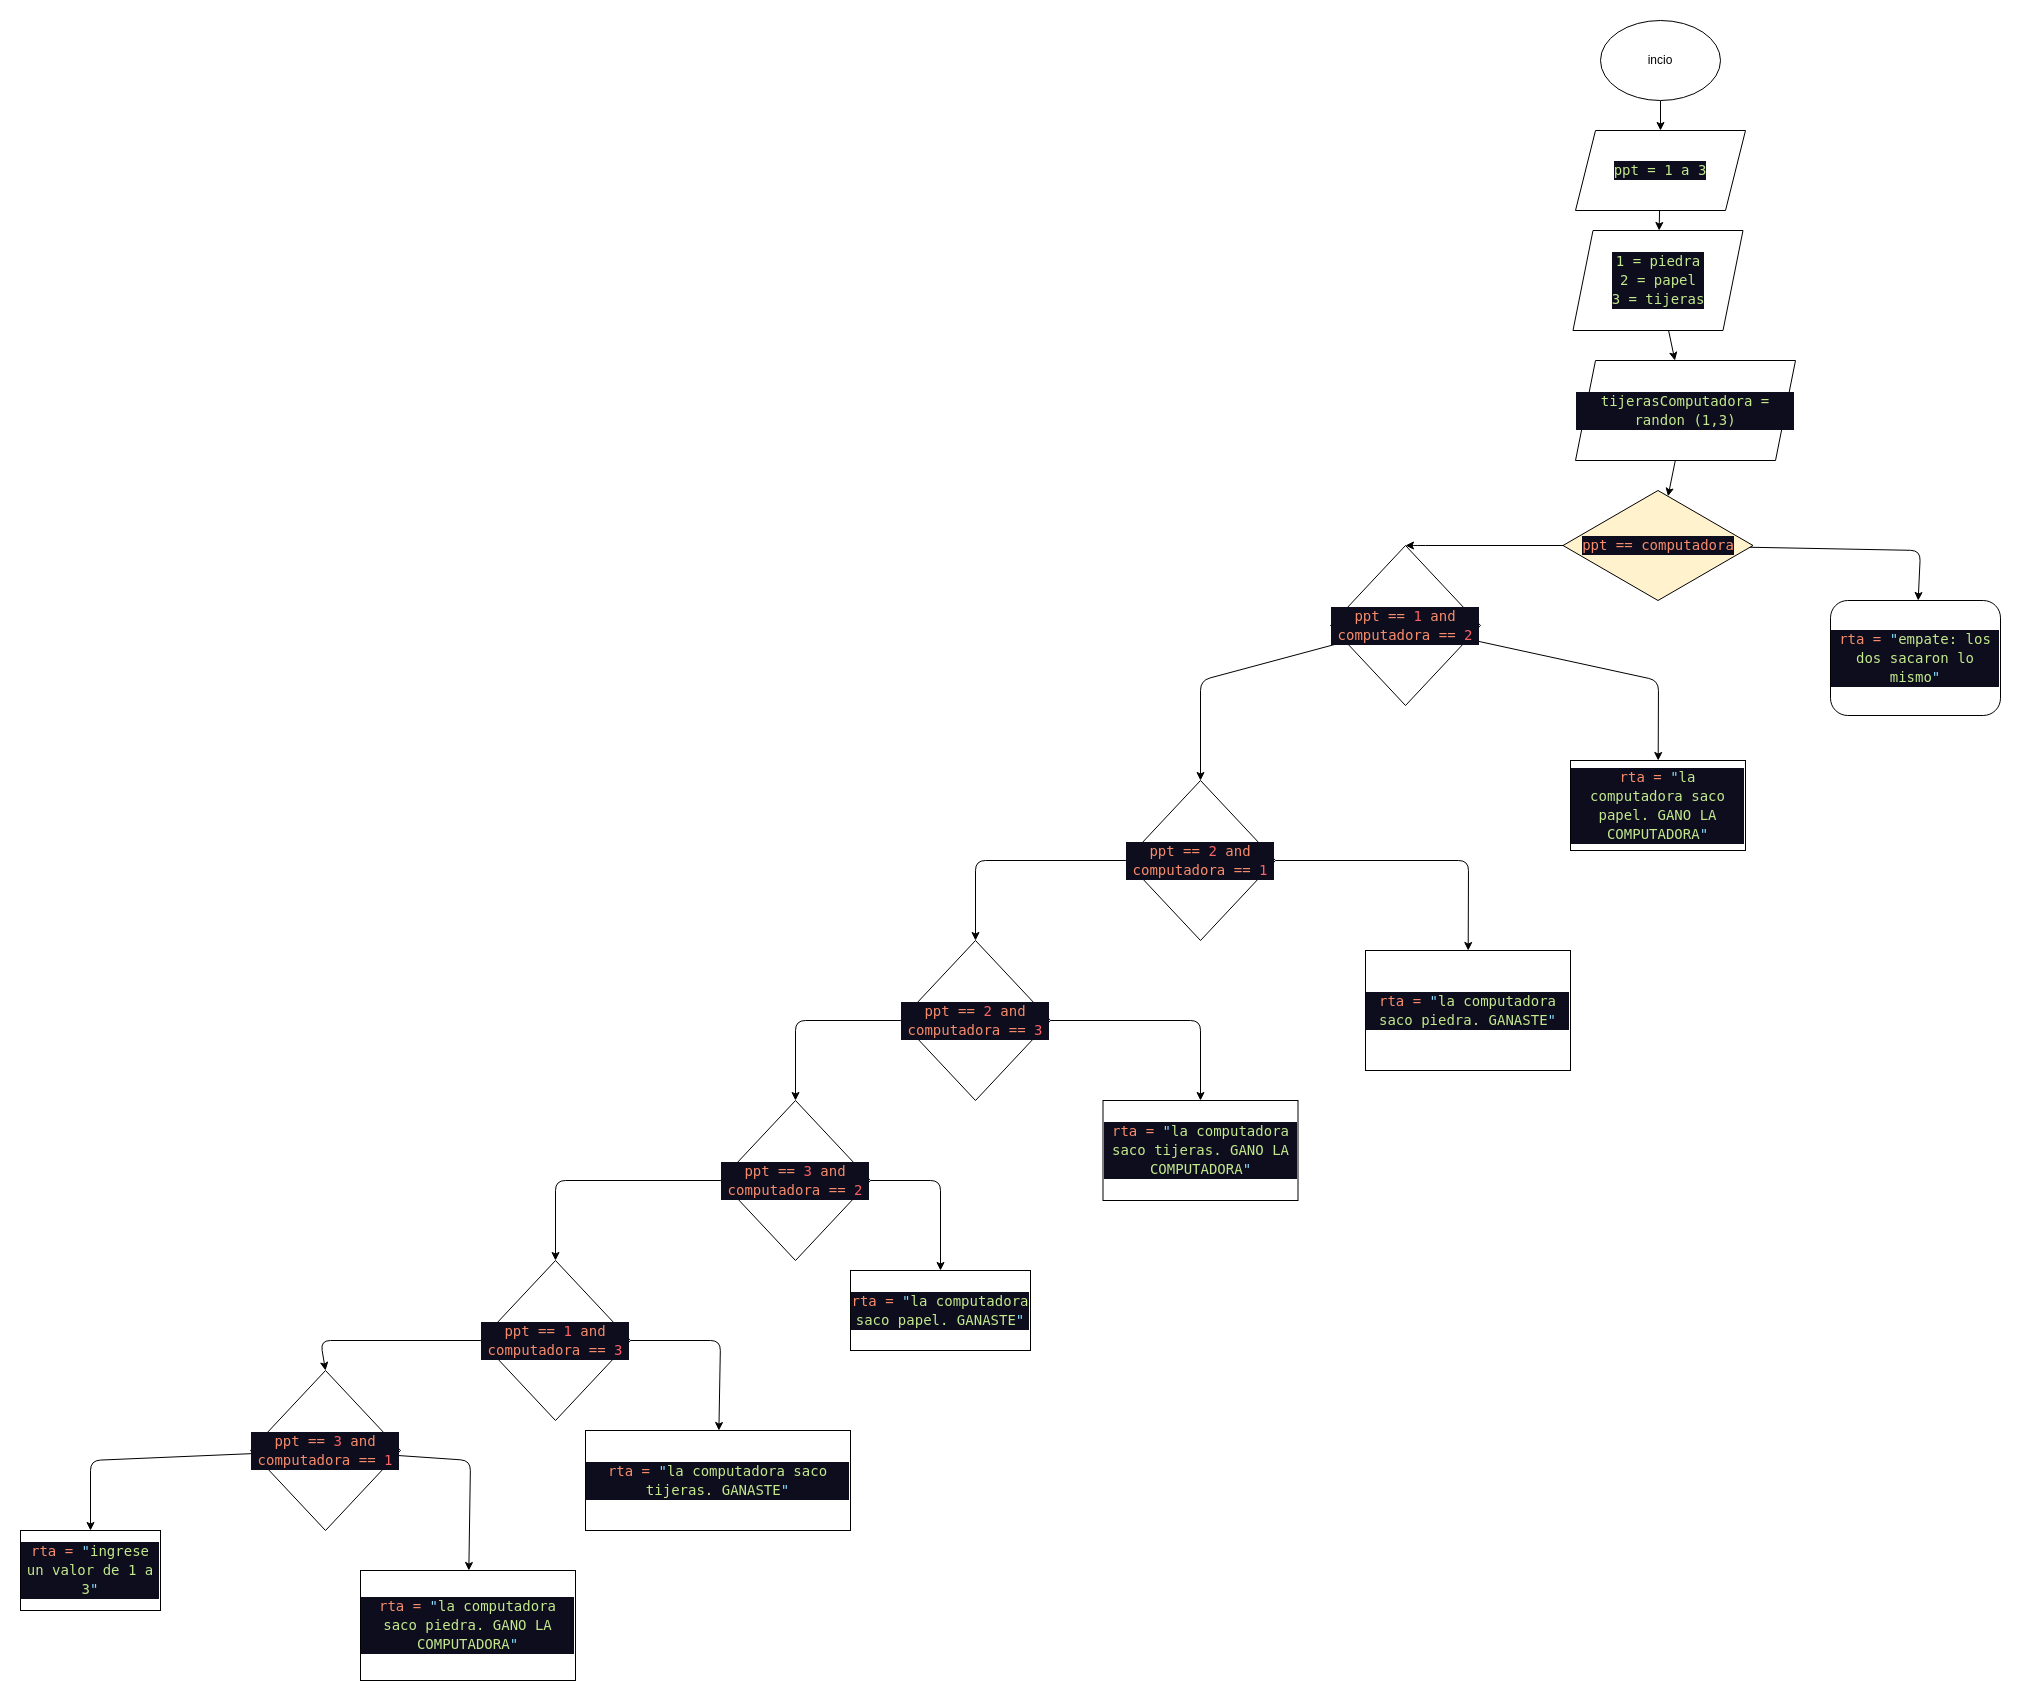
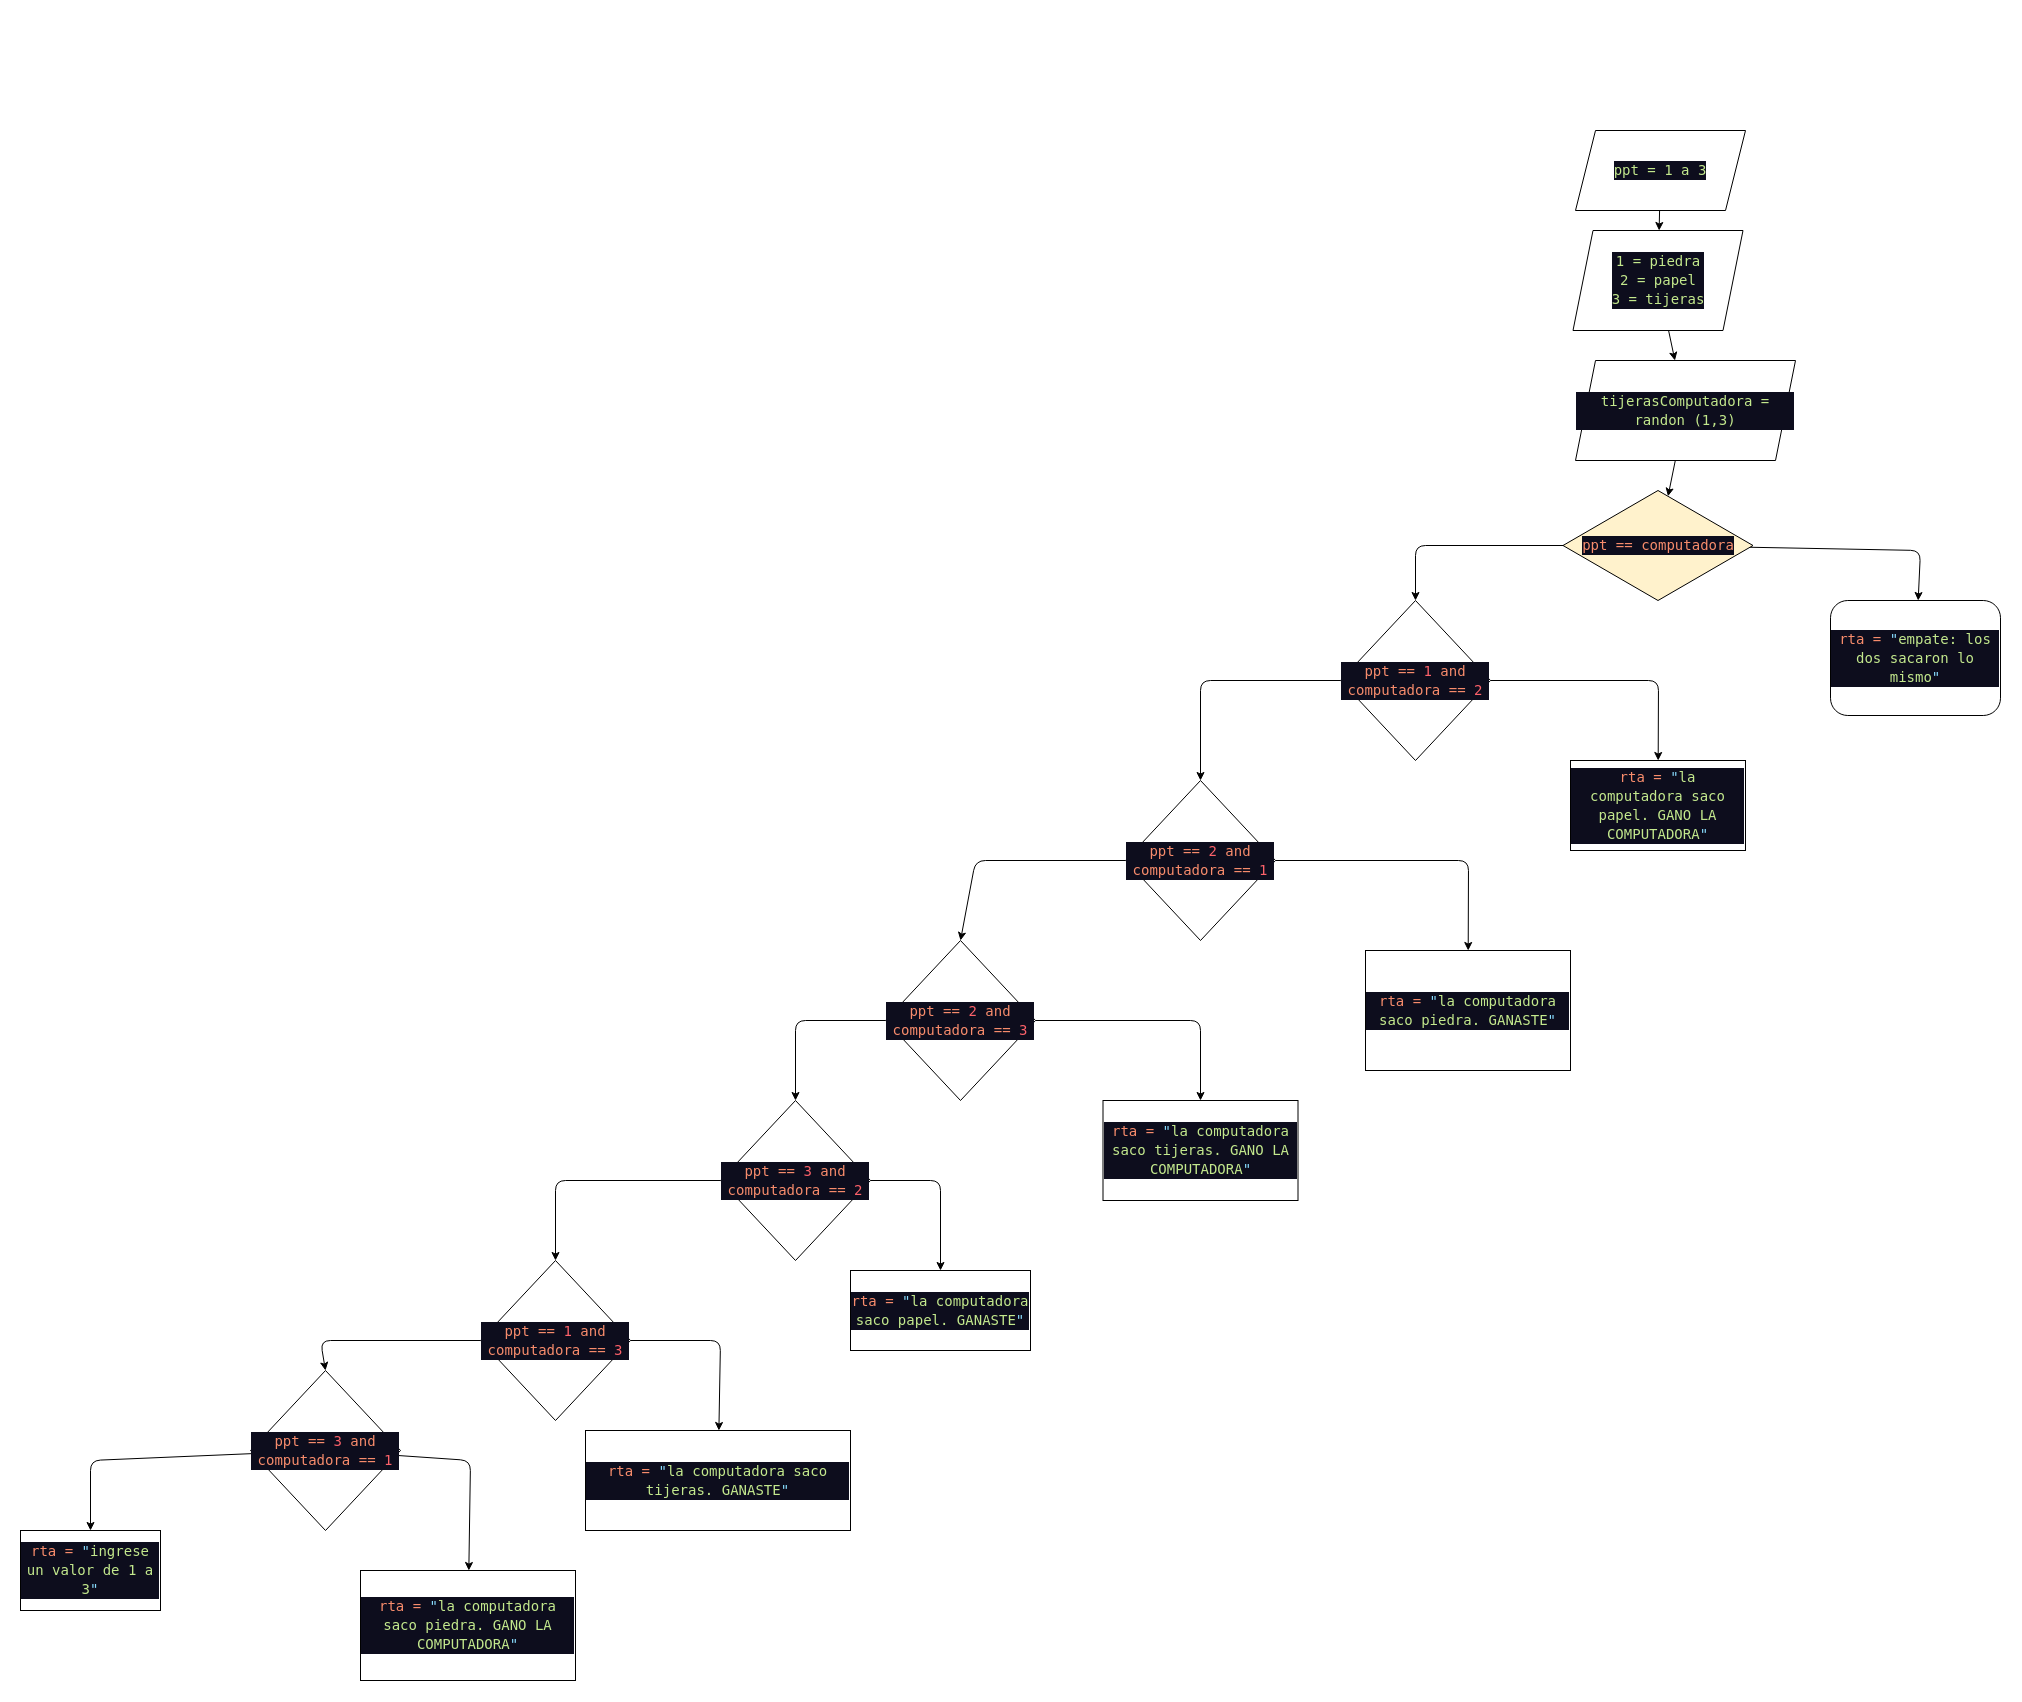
(1661, 61) -> none
(1661, 112) -> none
(1406, 626) -> (1416, 681)
(976, 1021) -> (961, 1021)
